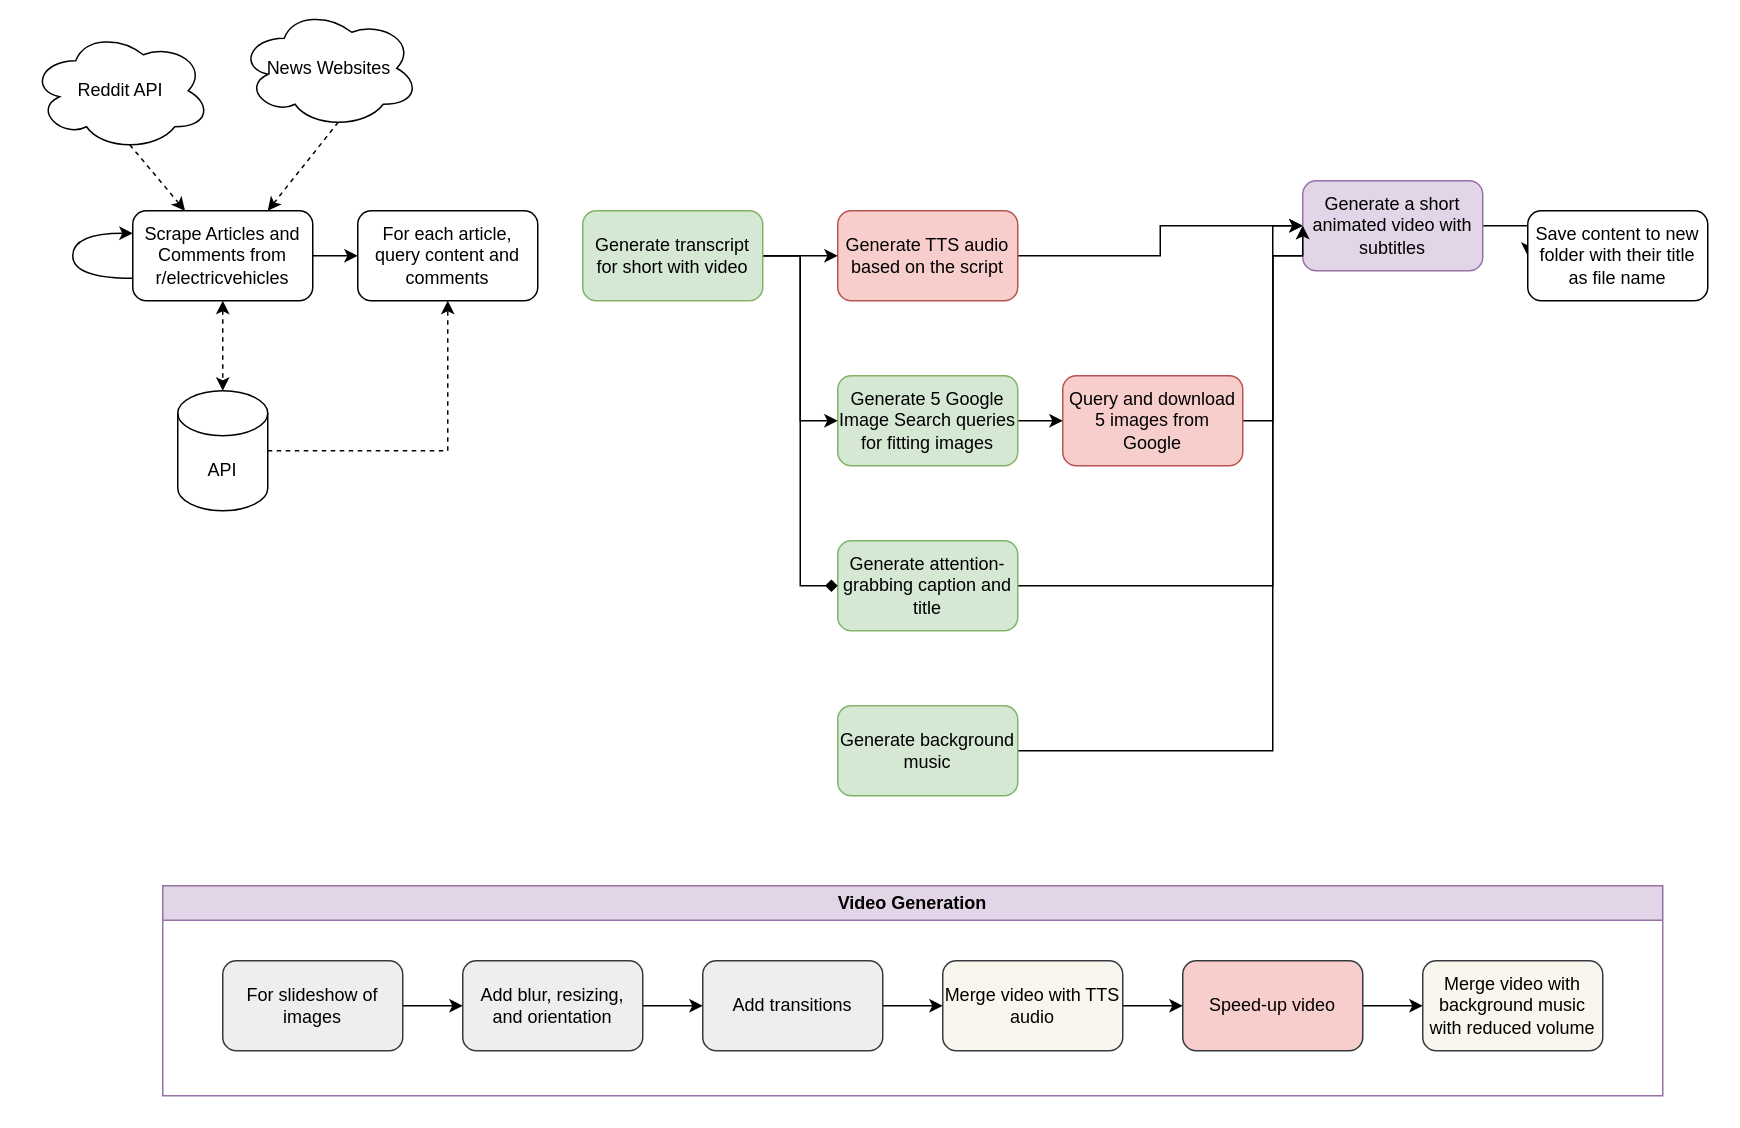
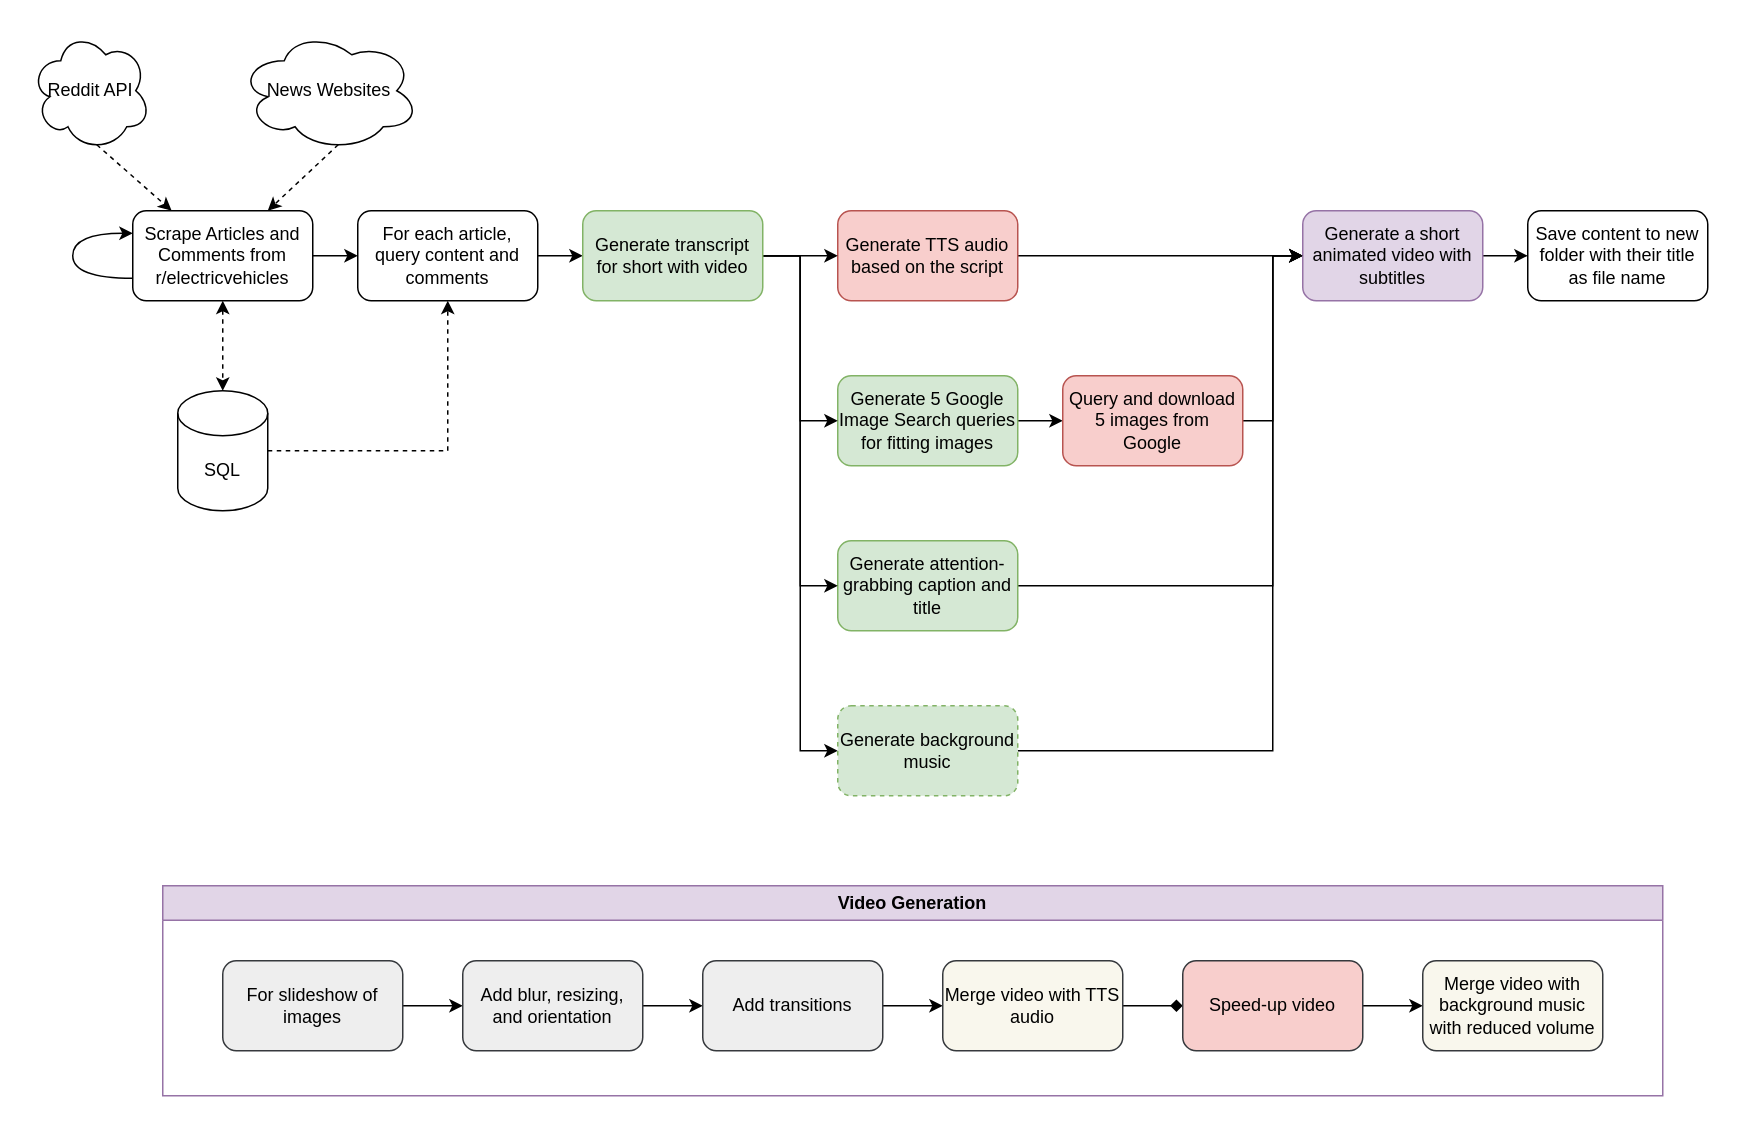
(329, 68) -> (329, 91)
(121, 91) -> (91, 91)
(1393, 226) -> (1393, 256)
none -> (555, 256)
(223, 470) -> (223, 470)
(825, 586) -> (826, 586)
none -> (800, 683)
(928, 751) -> (928, 751)
(1171, 1006) -> (1170, 1006)
